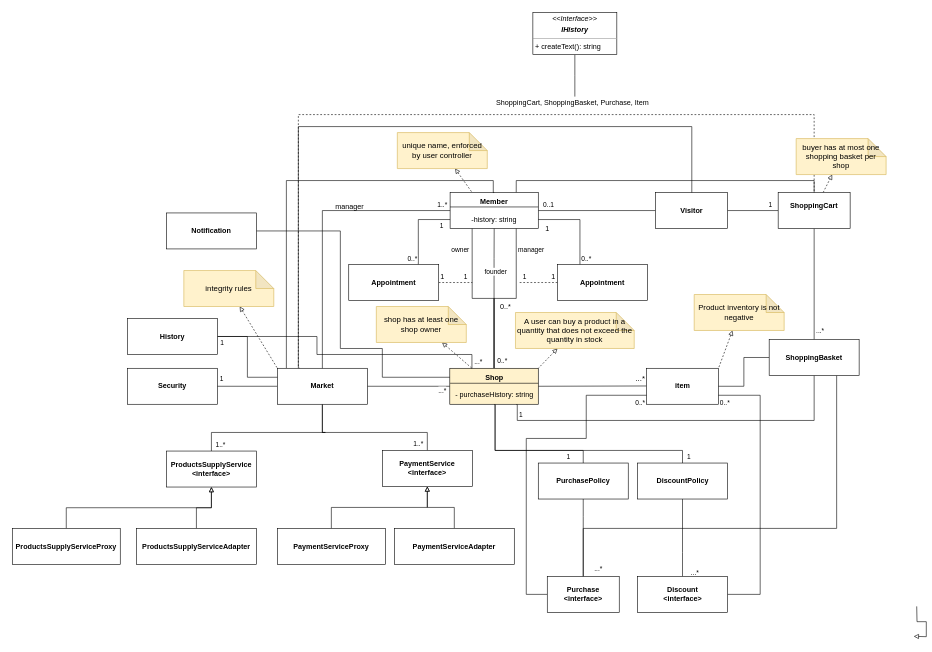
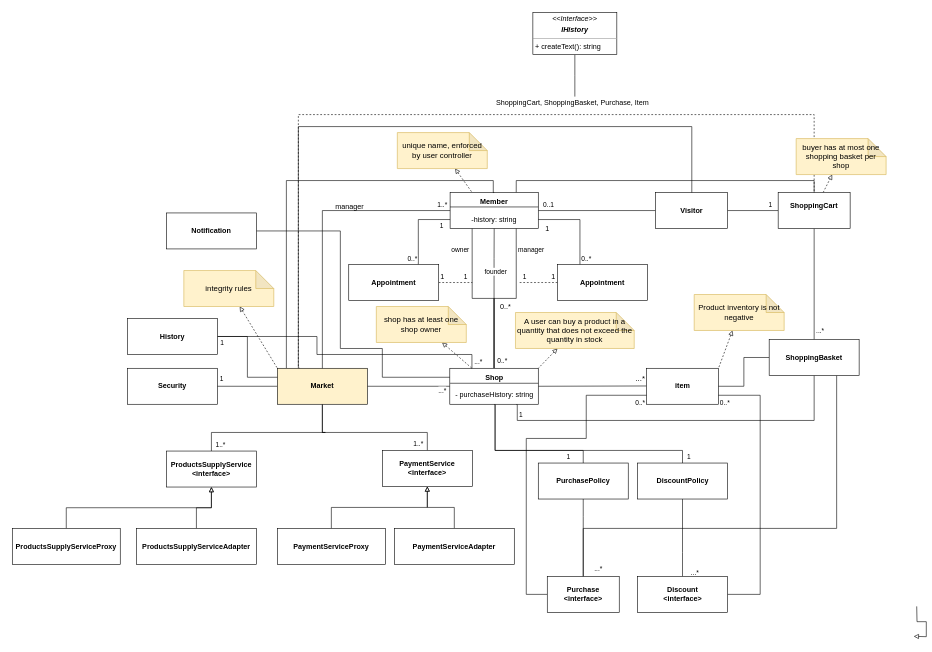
(323, 386) -> (323, 386)
(494, 386) -> (494, 386)
